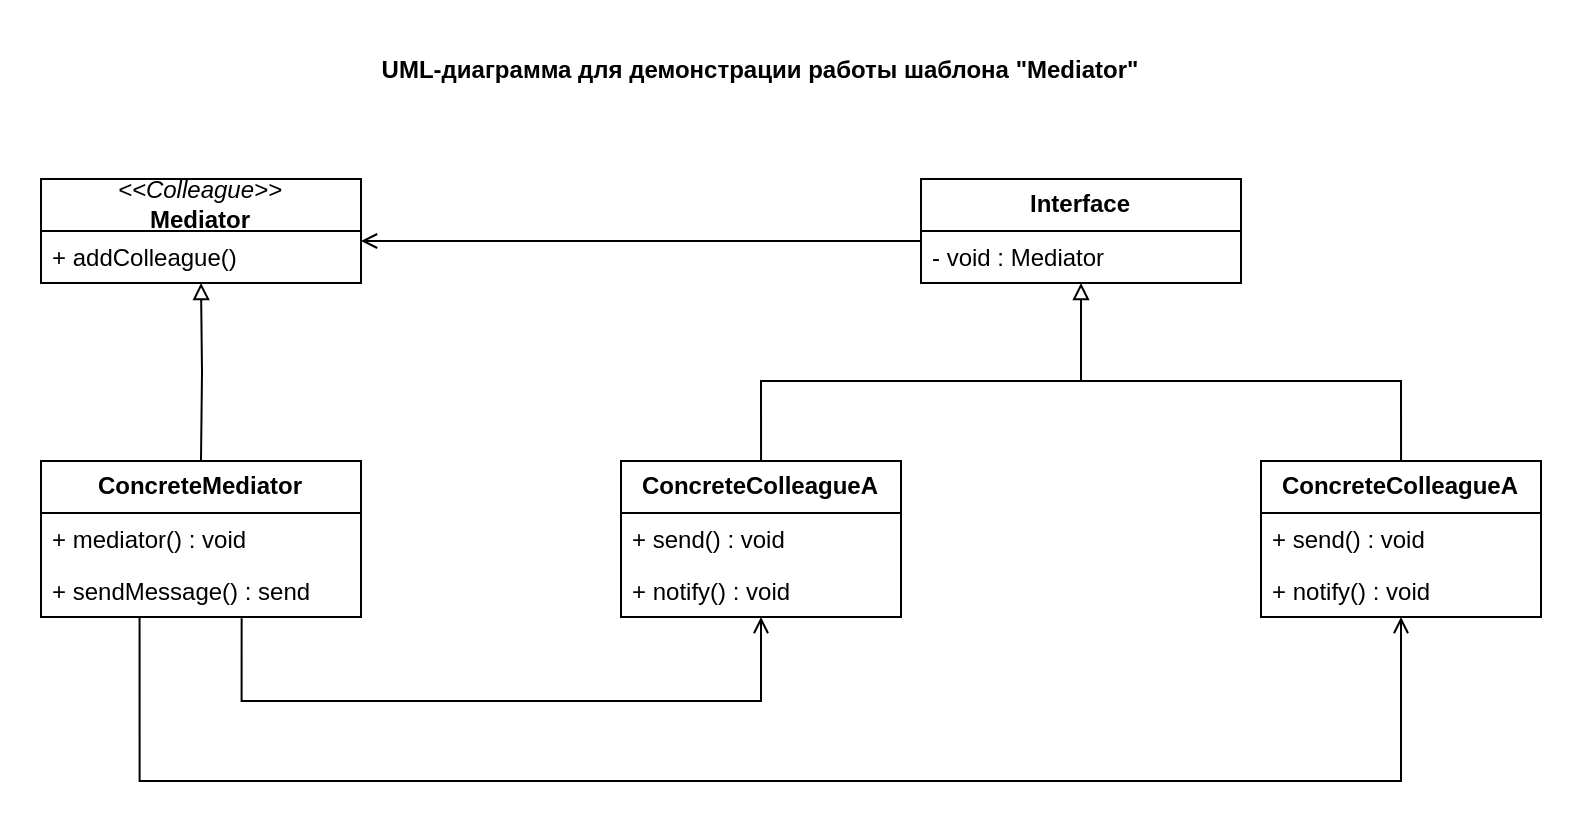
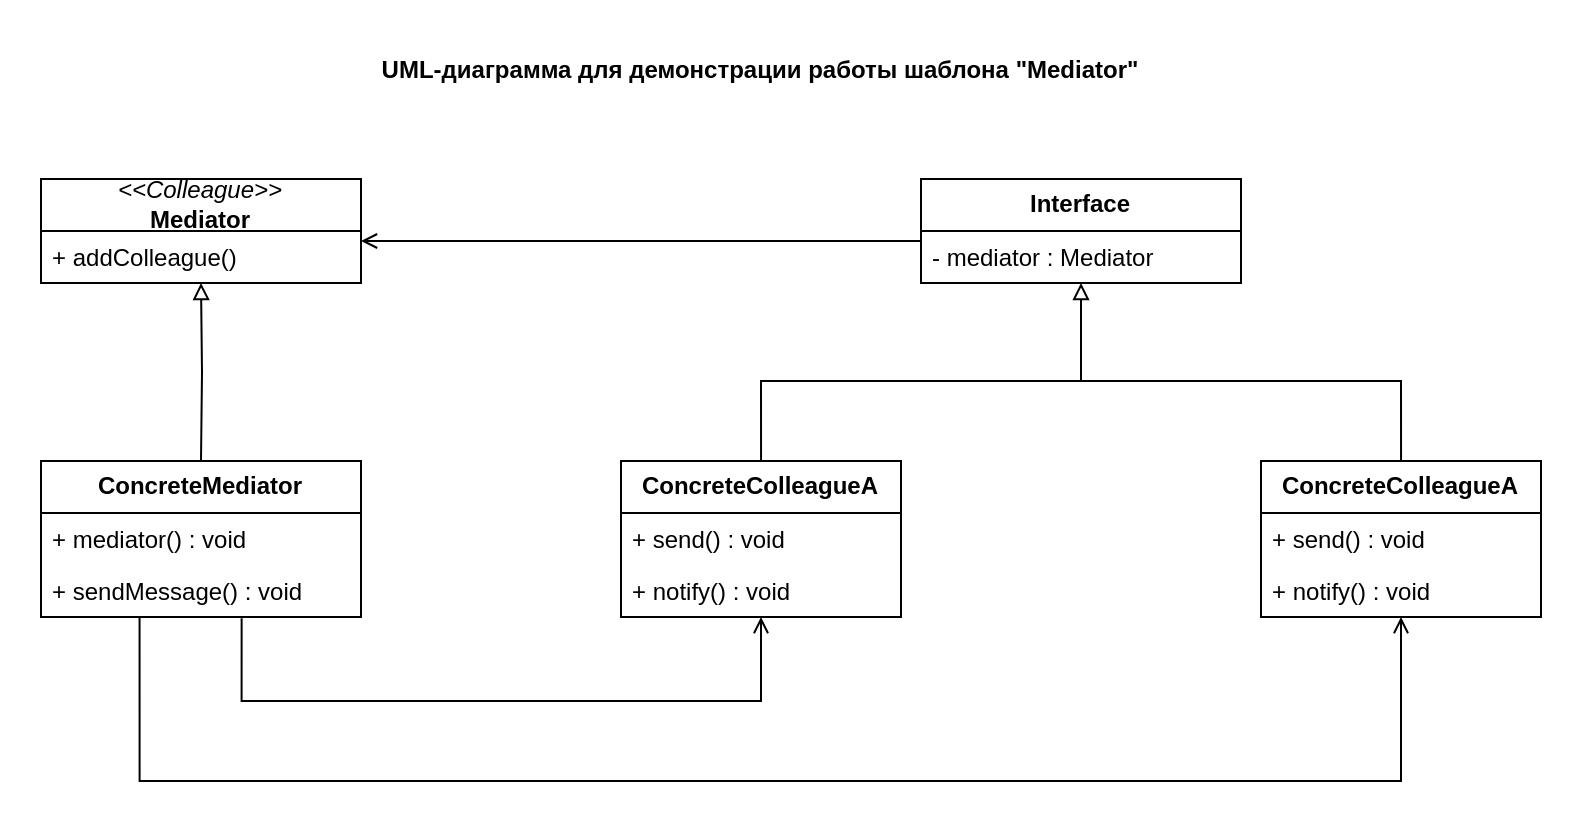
(1029, 259) -> (1055, 259)
(191, 593) -> (188, 593)
